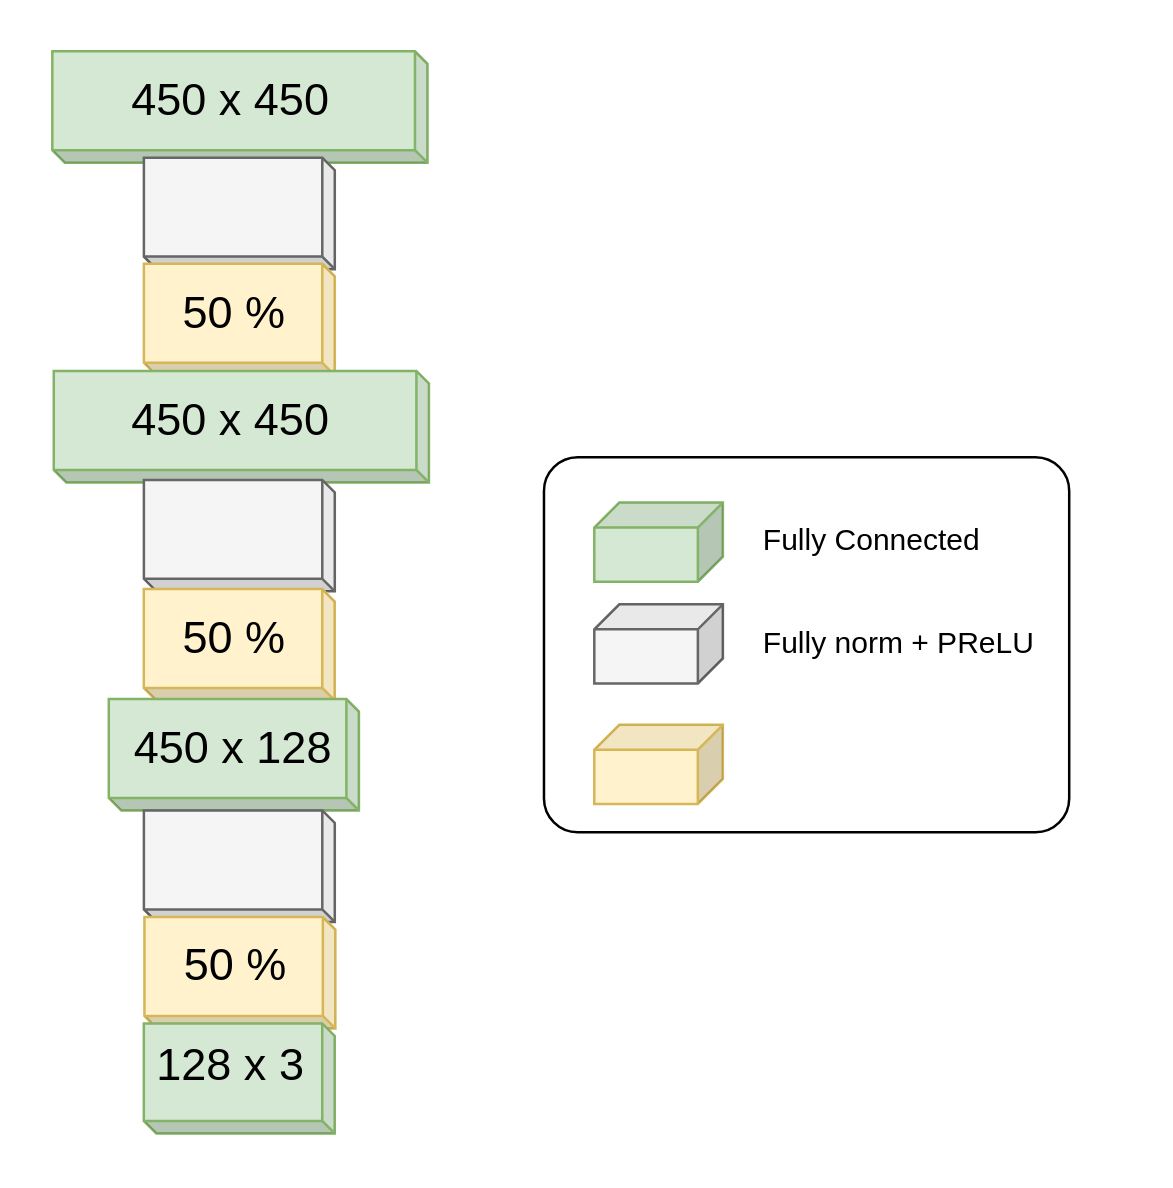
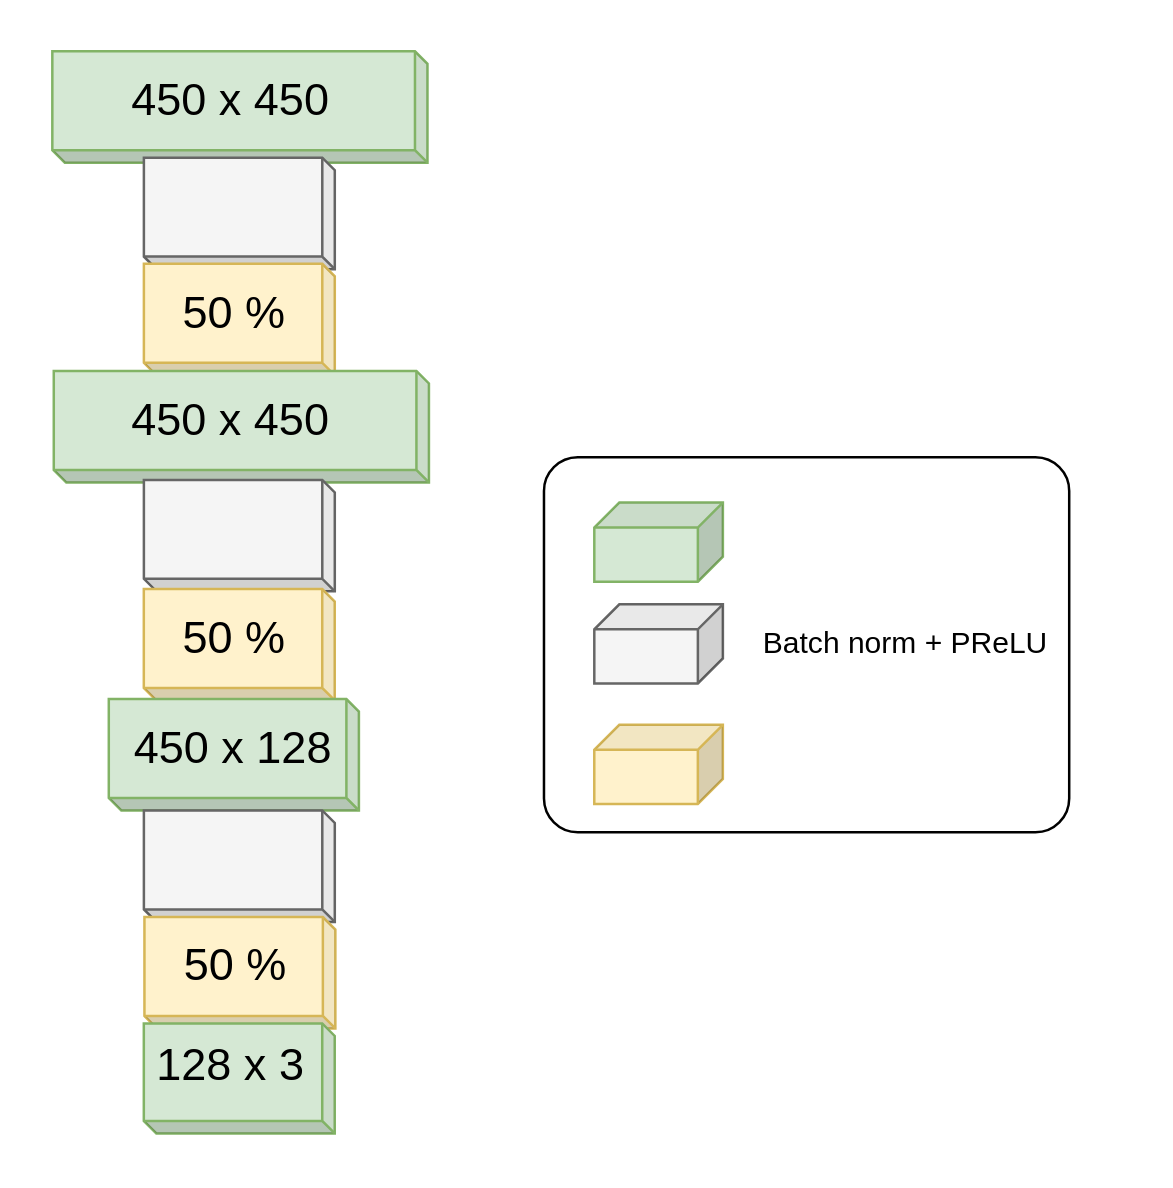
(876, 542) -> none
(895, 644) -> (903, 644)
